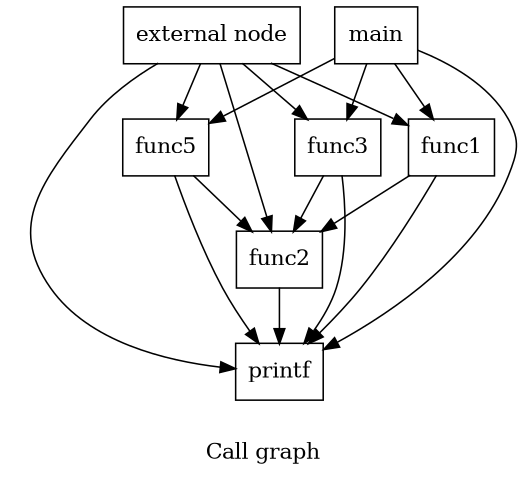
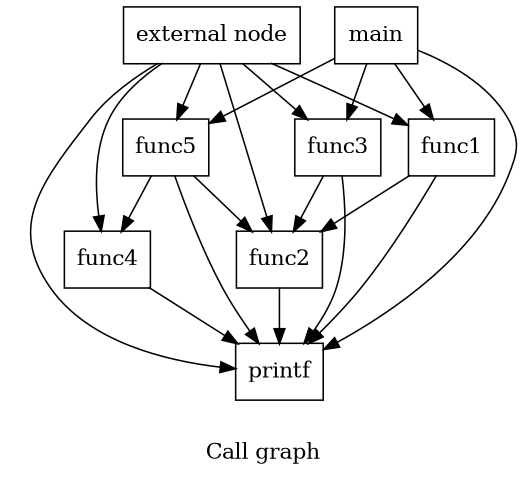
none -> (107, 260)
